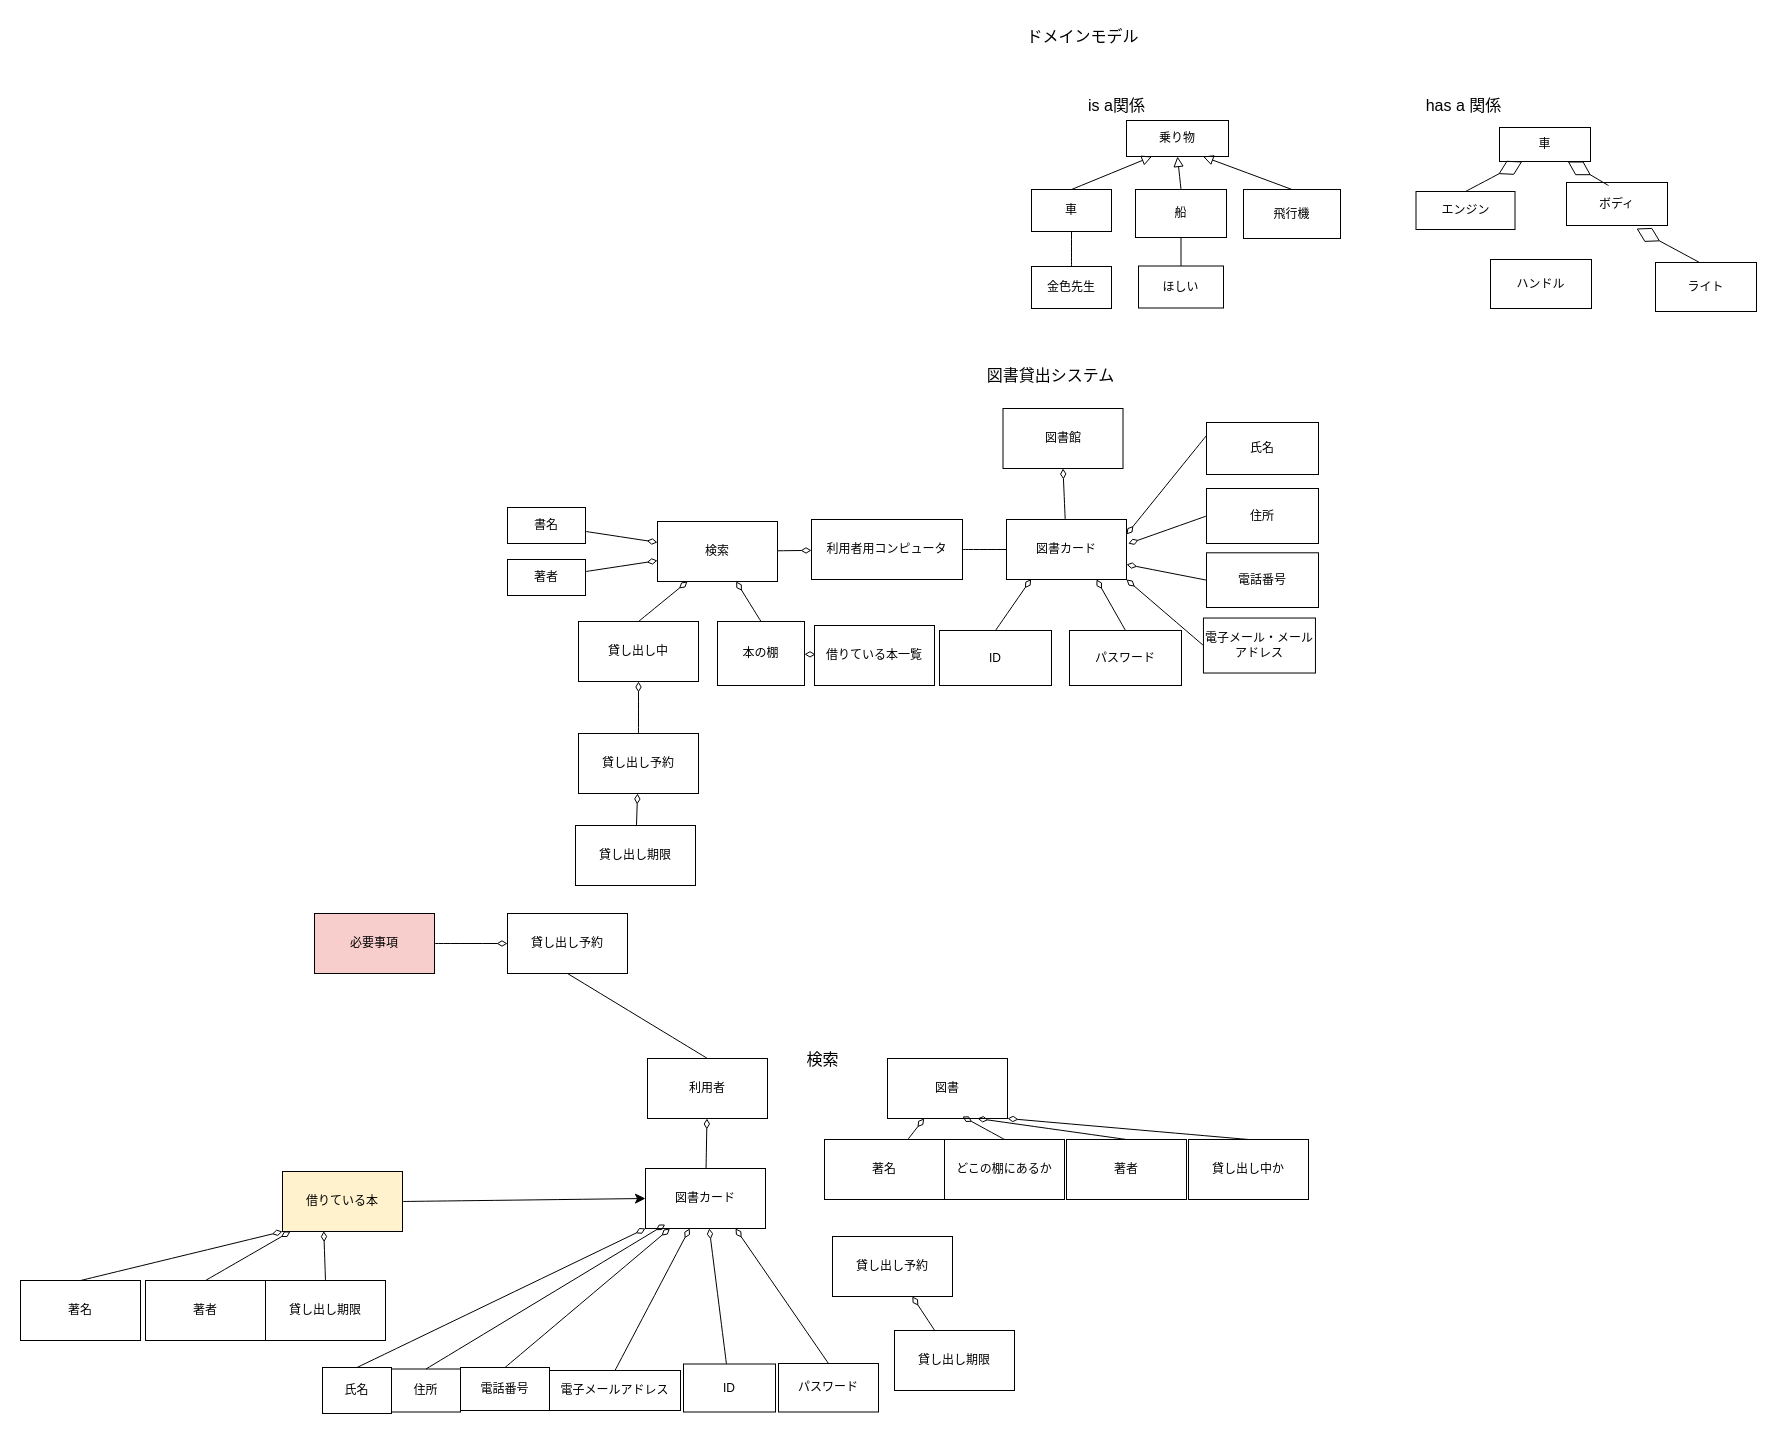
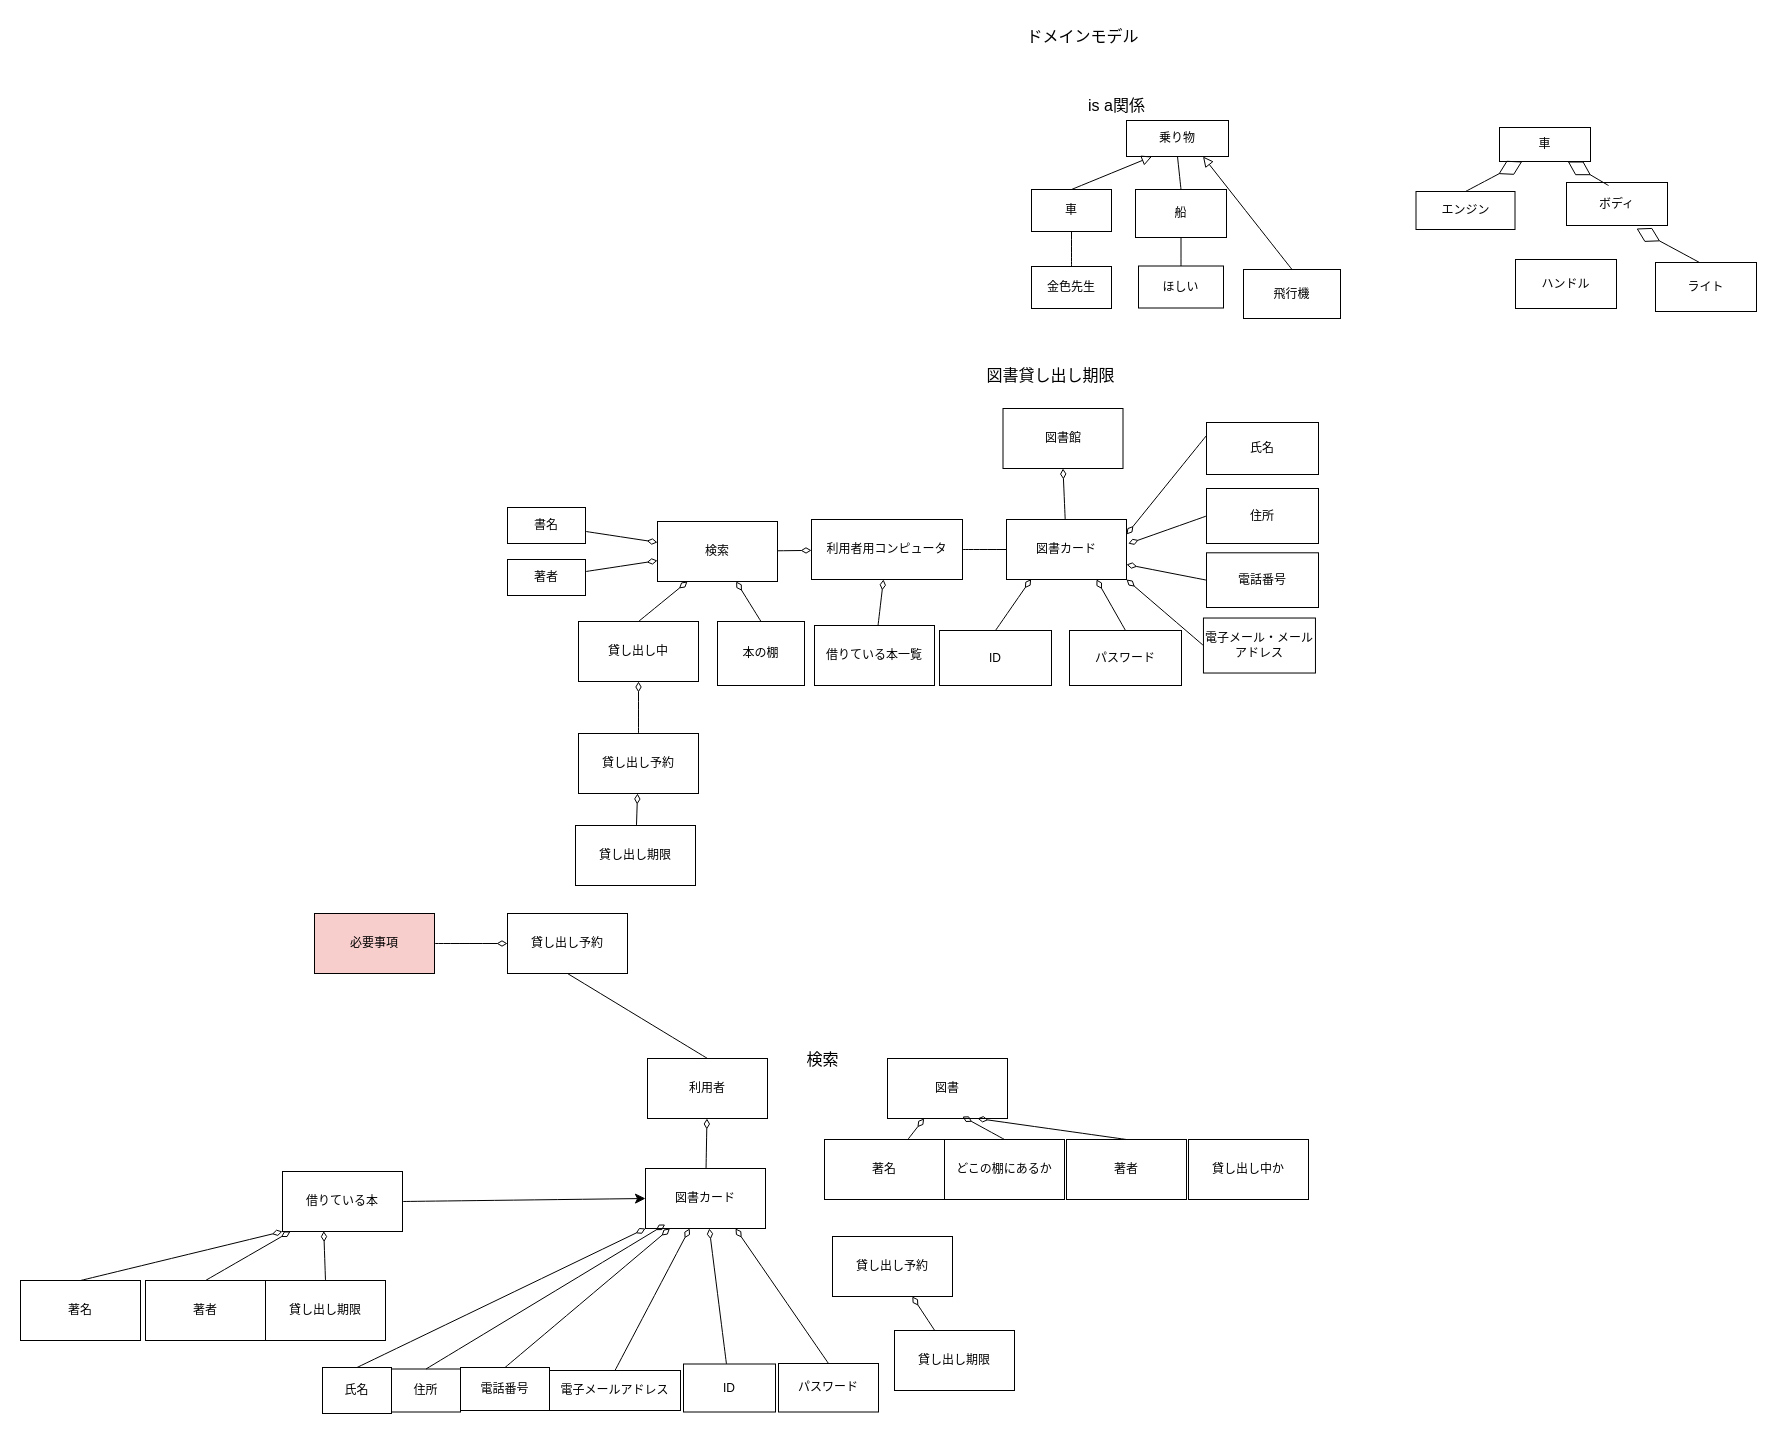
(1463, 106) -> none
(1179, 168) -> (1178, 163)
(1292, 214) -> (1292, 294)
(1541, 284) -> (1566, 284)
(1051, 376) -> (1051, 376)
(814, 654) -> (880, 607)
(1130, 1129) -> none
(343, 1202) -> (343, 1202)
